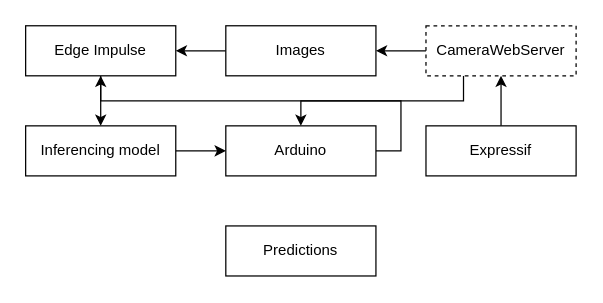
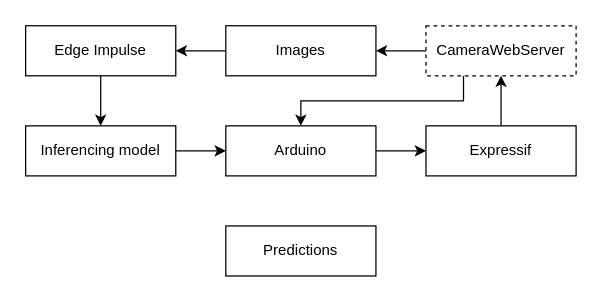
(201, 101) -> (408, 151)
